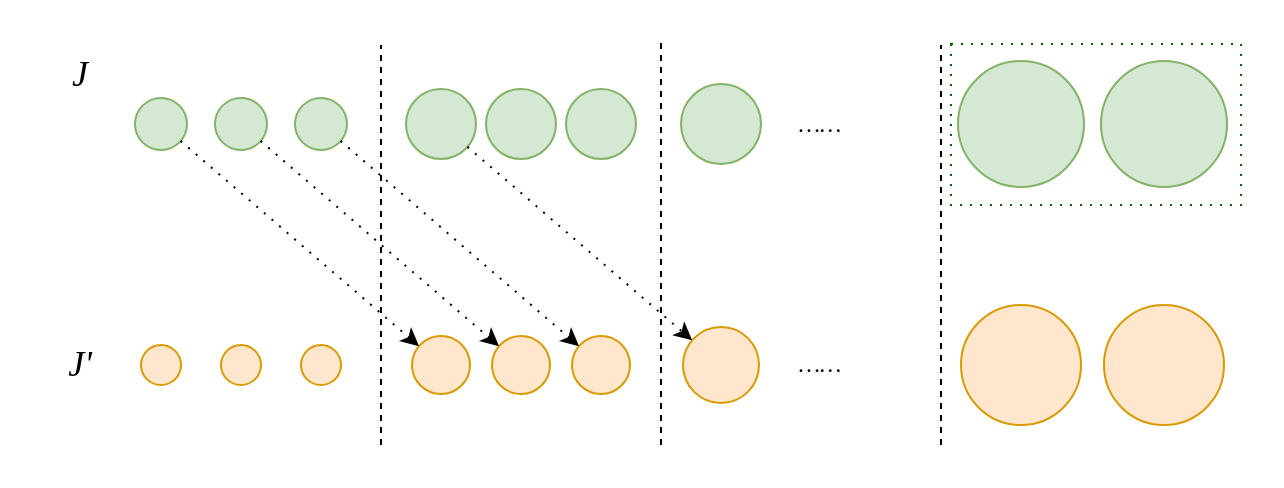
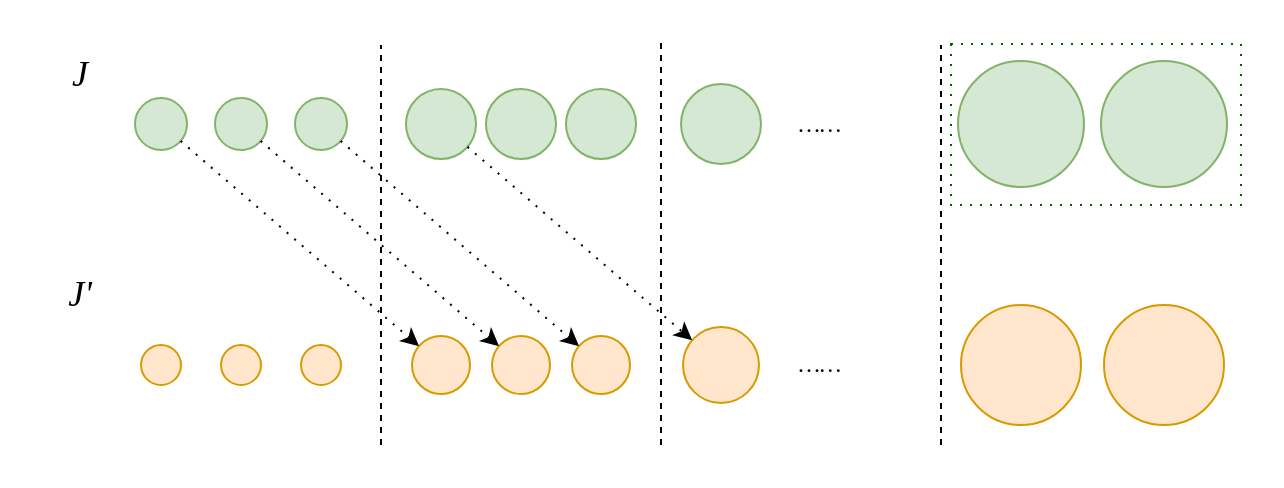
(81, 365) -> (81, 295)
